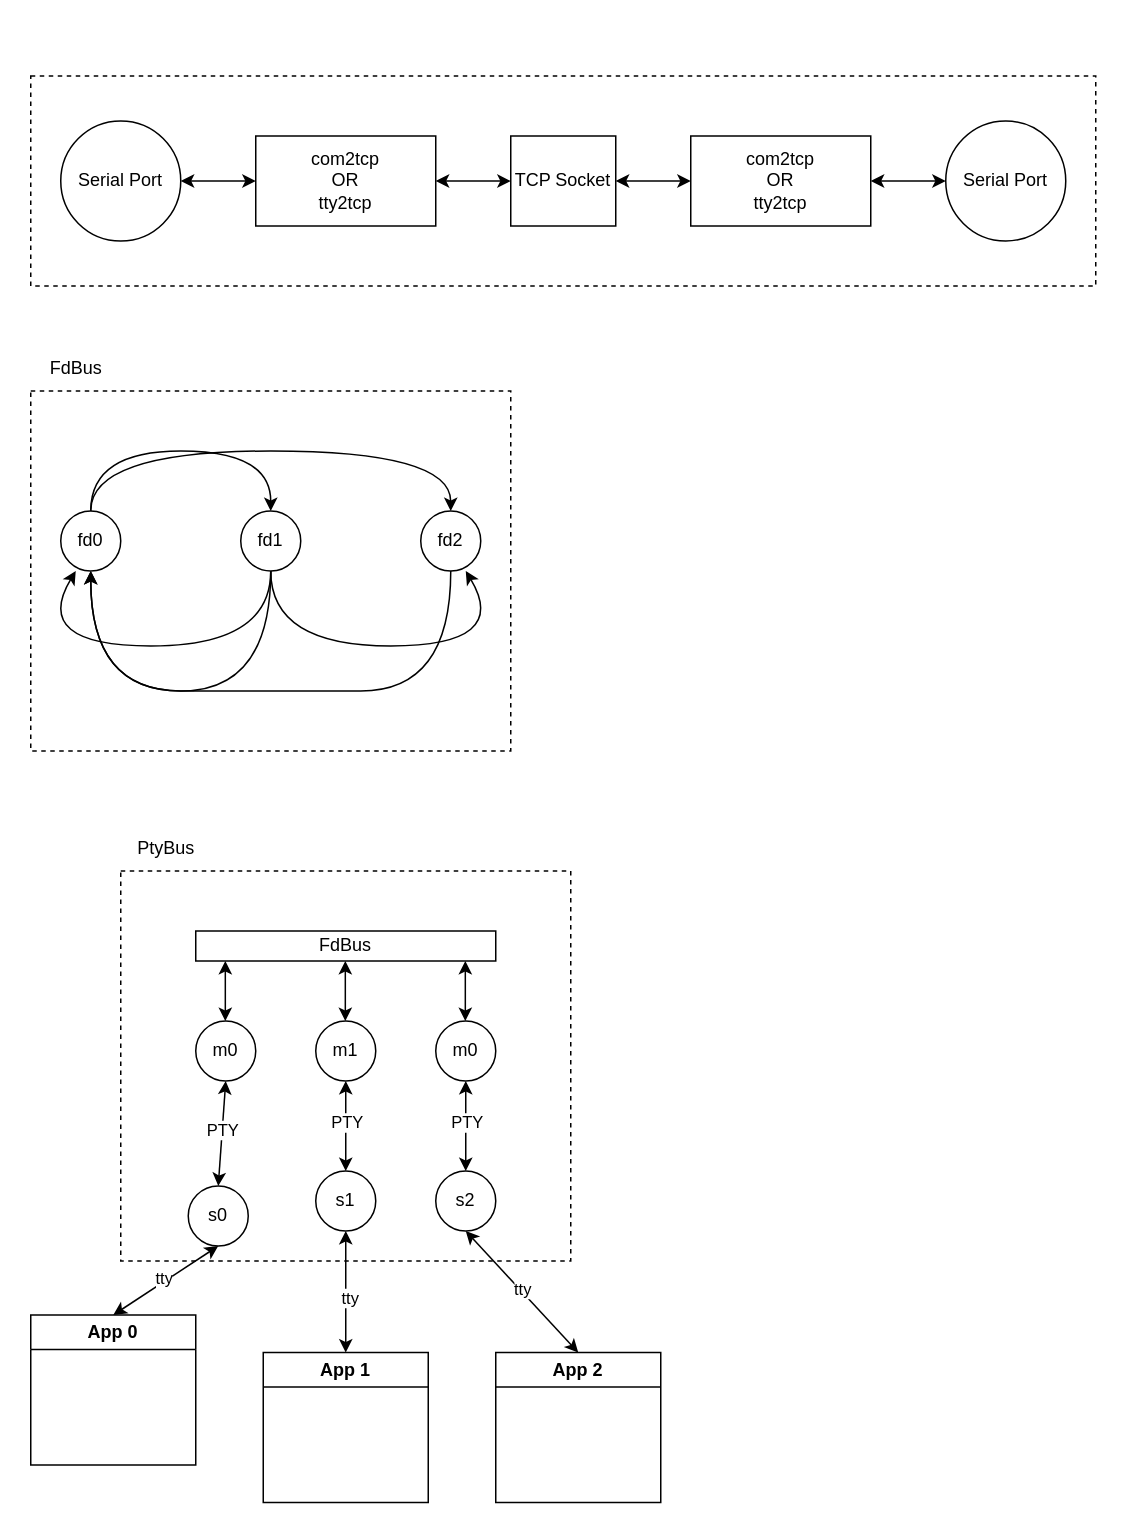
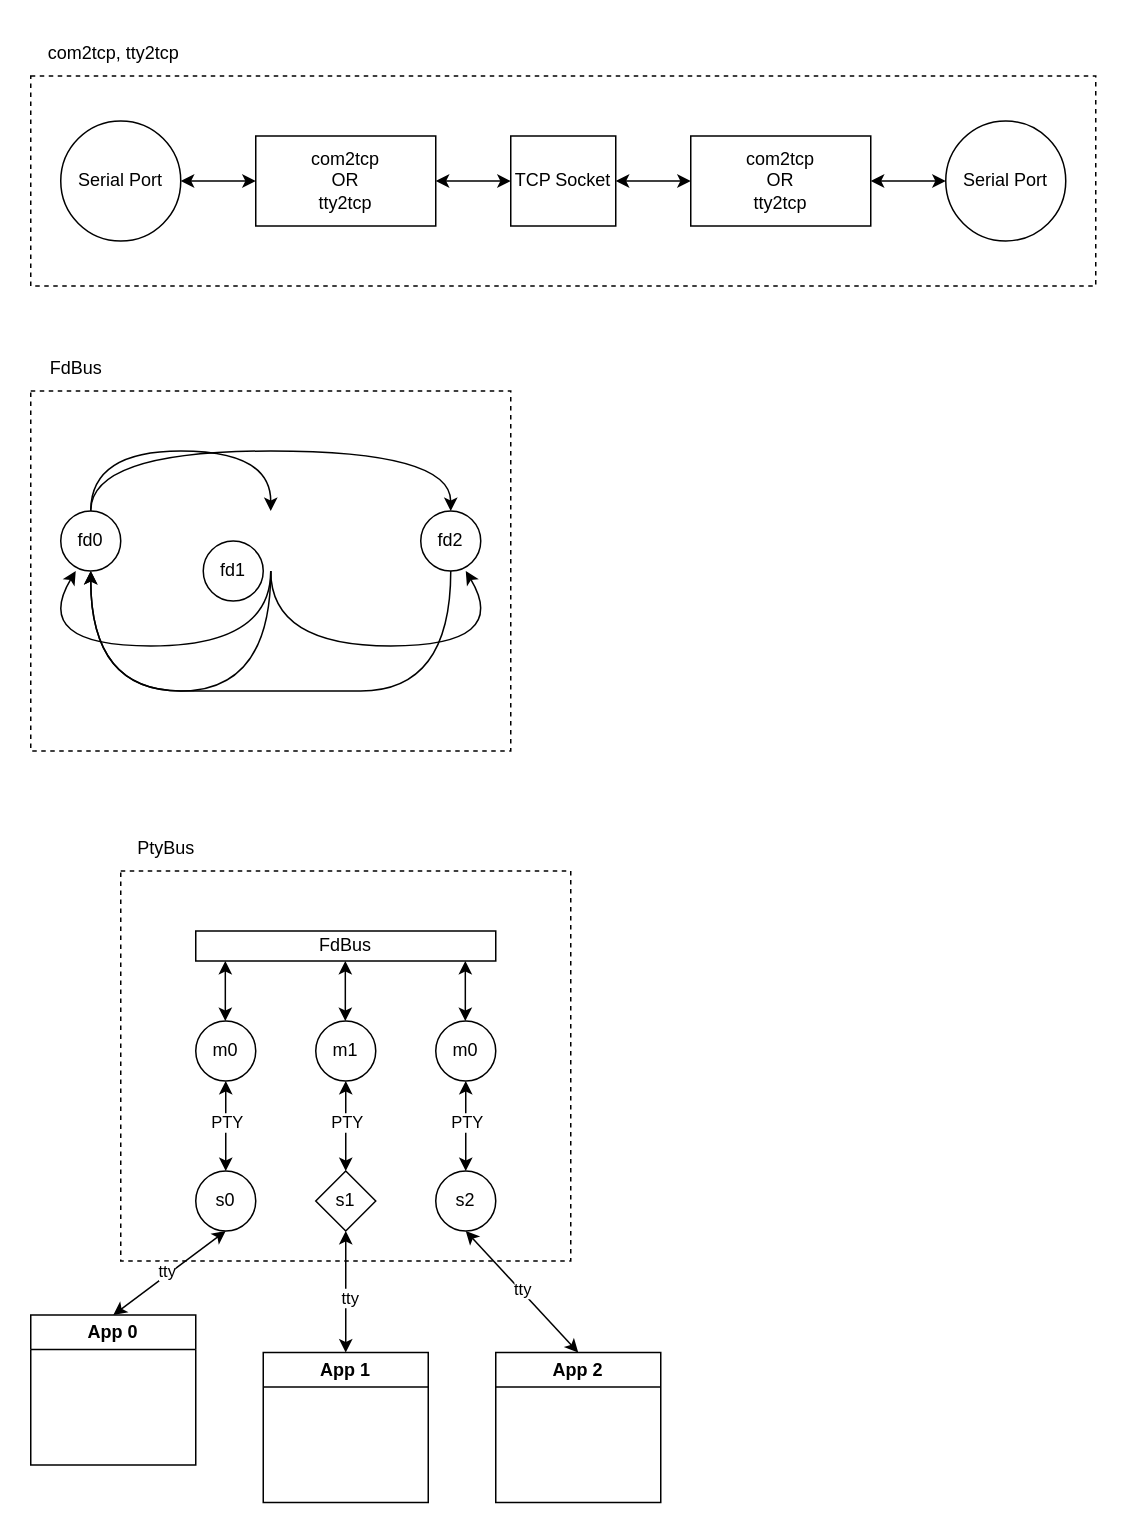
none -> (113, 53)
(271, 541) -> (233, 571)
(346, 1201) -> (346, 1201)
(218, 1216) -> (226, 1201)
